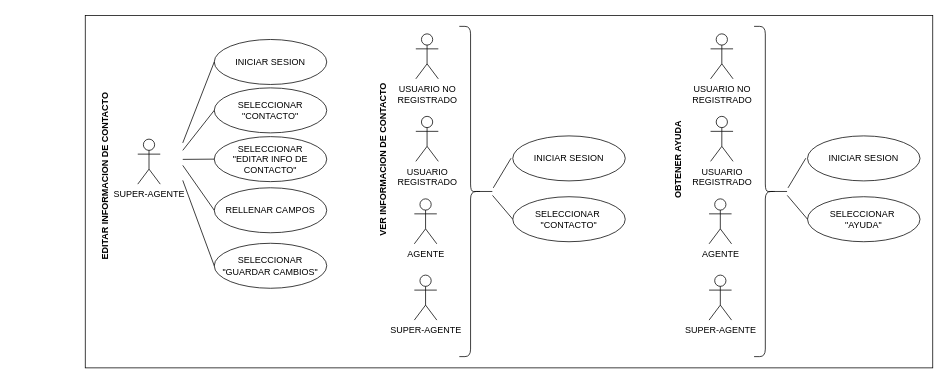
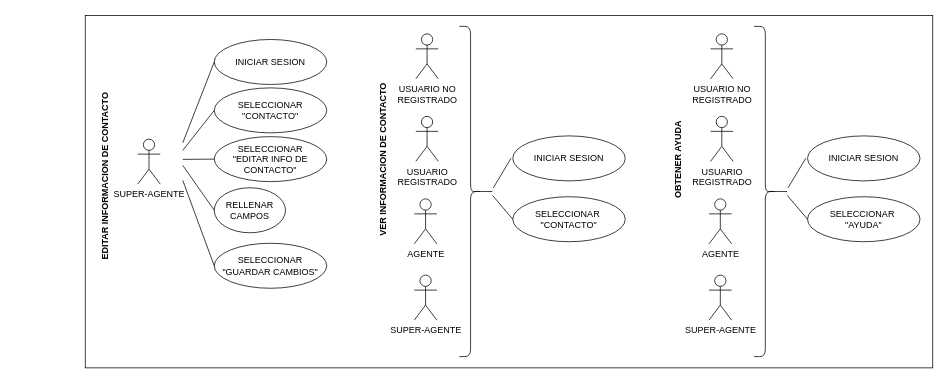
(270, 210) -> (250, 210)
